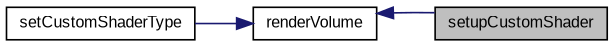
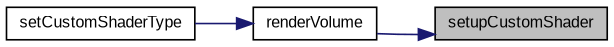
(414, 13) -> (398, 34)
